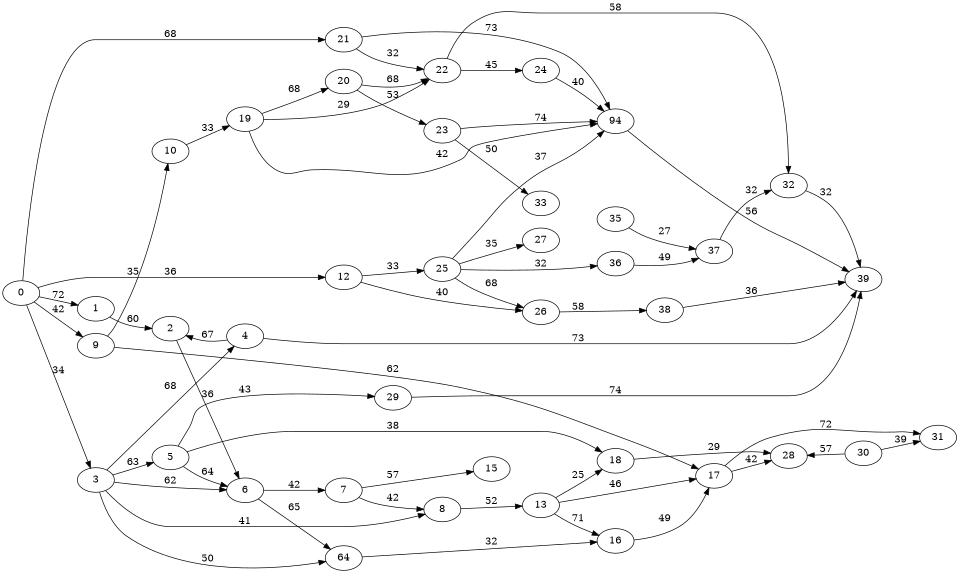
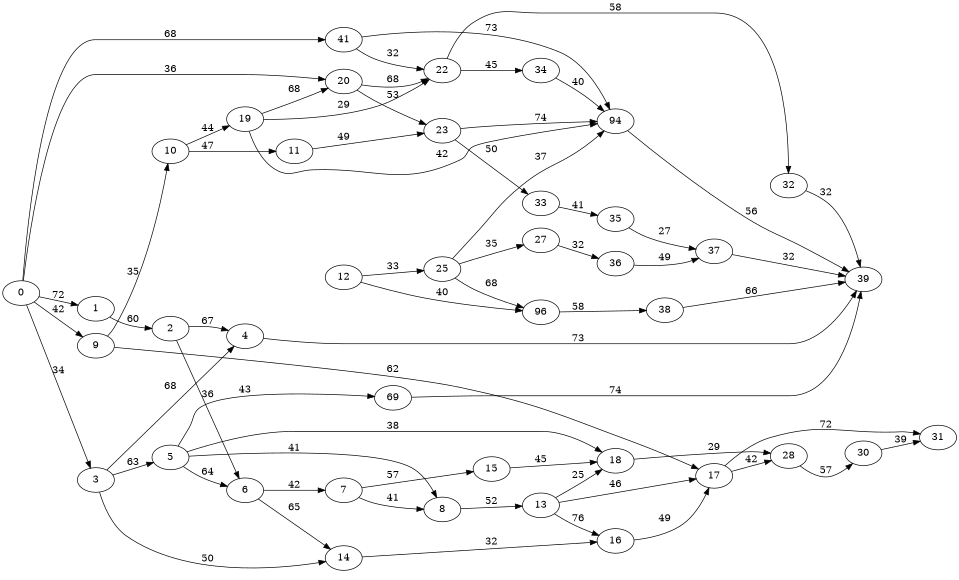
(344, 40) -> (344, 40)
(541, 71) -> (541, 71)
(208, 128) -> (208, 128)
none -> (294, 151)
(740, 209) -> (785, 265)
none -> (575, 210)
(526, 270) -> (575, 251)
(177, 277) -> (94, 75)
(751, 291) -> (751, 291)
(541, 312) -> (541, 312)
(210, 341) -> (205, 326)
(393, 398) -> (393, 398)
(830, 455) -> (823, 477)
none -> (550, 465)
(167, 487) -> none
(393, 498) -> (393, 498)
(578, 519) -> (578, 519)
(257, 527) -> (317, 453)
(344, 558) -> (344, 558)
